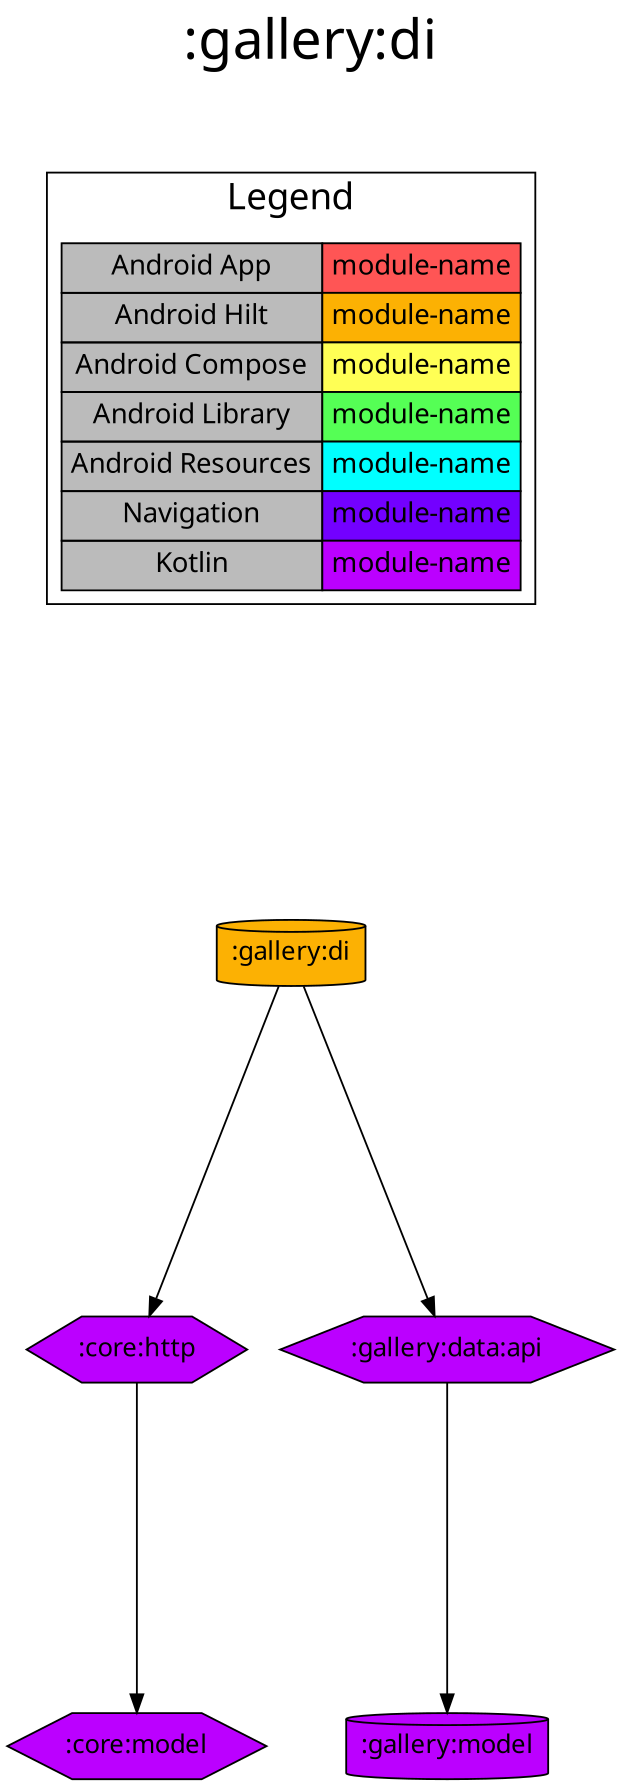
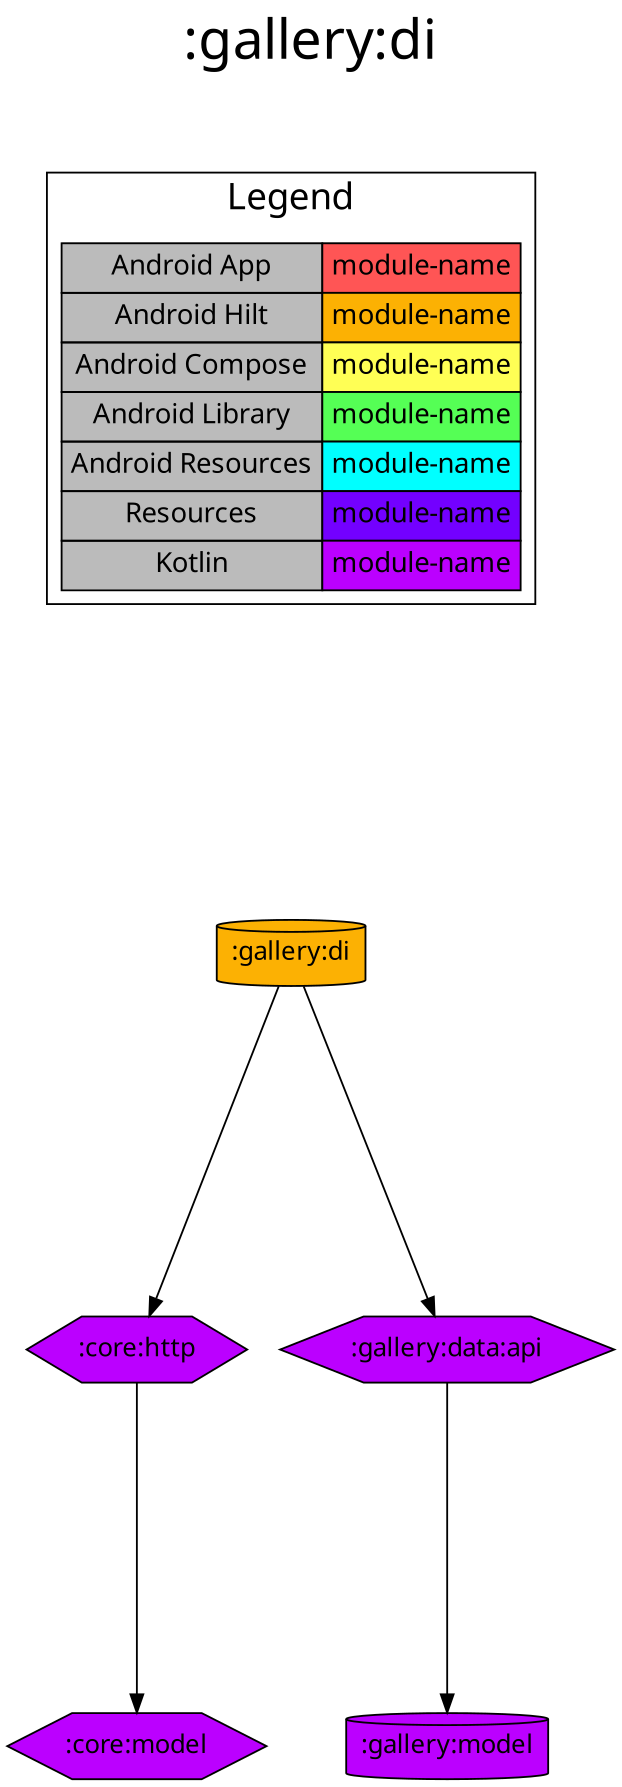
(192, 514) -> (192, 514)
